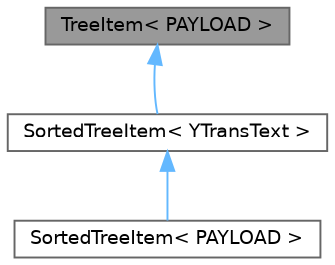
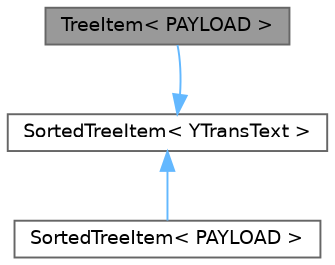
(155, 89) -> (180, 70)
